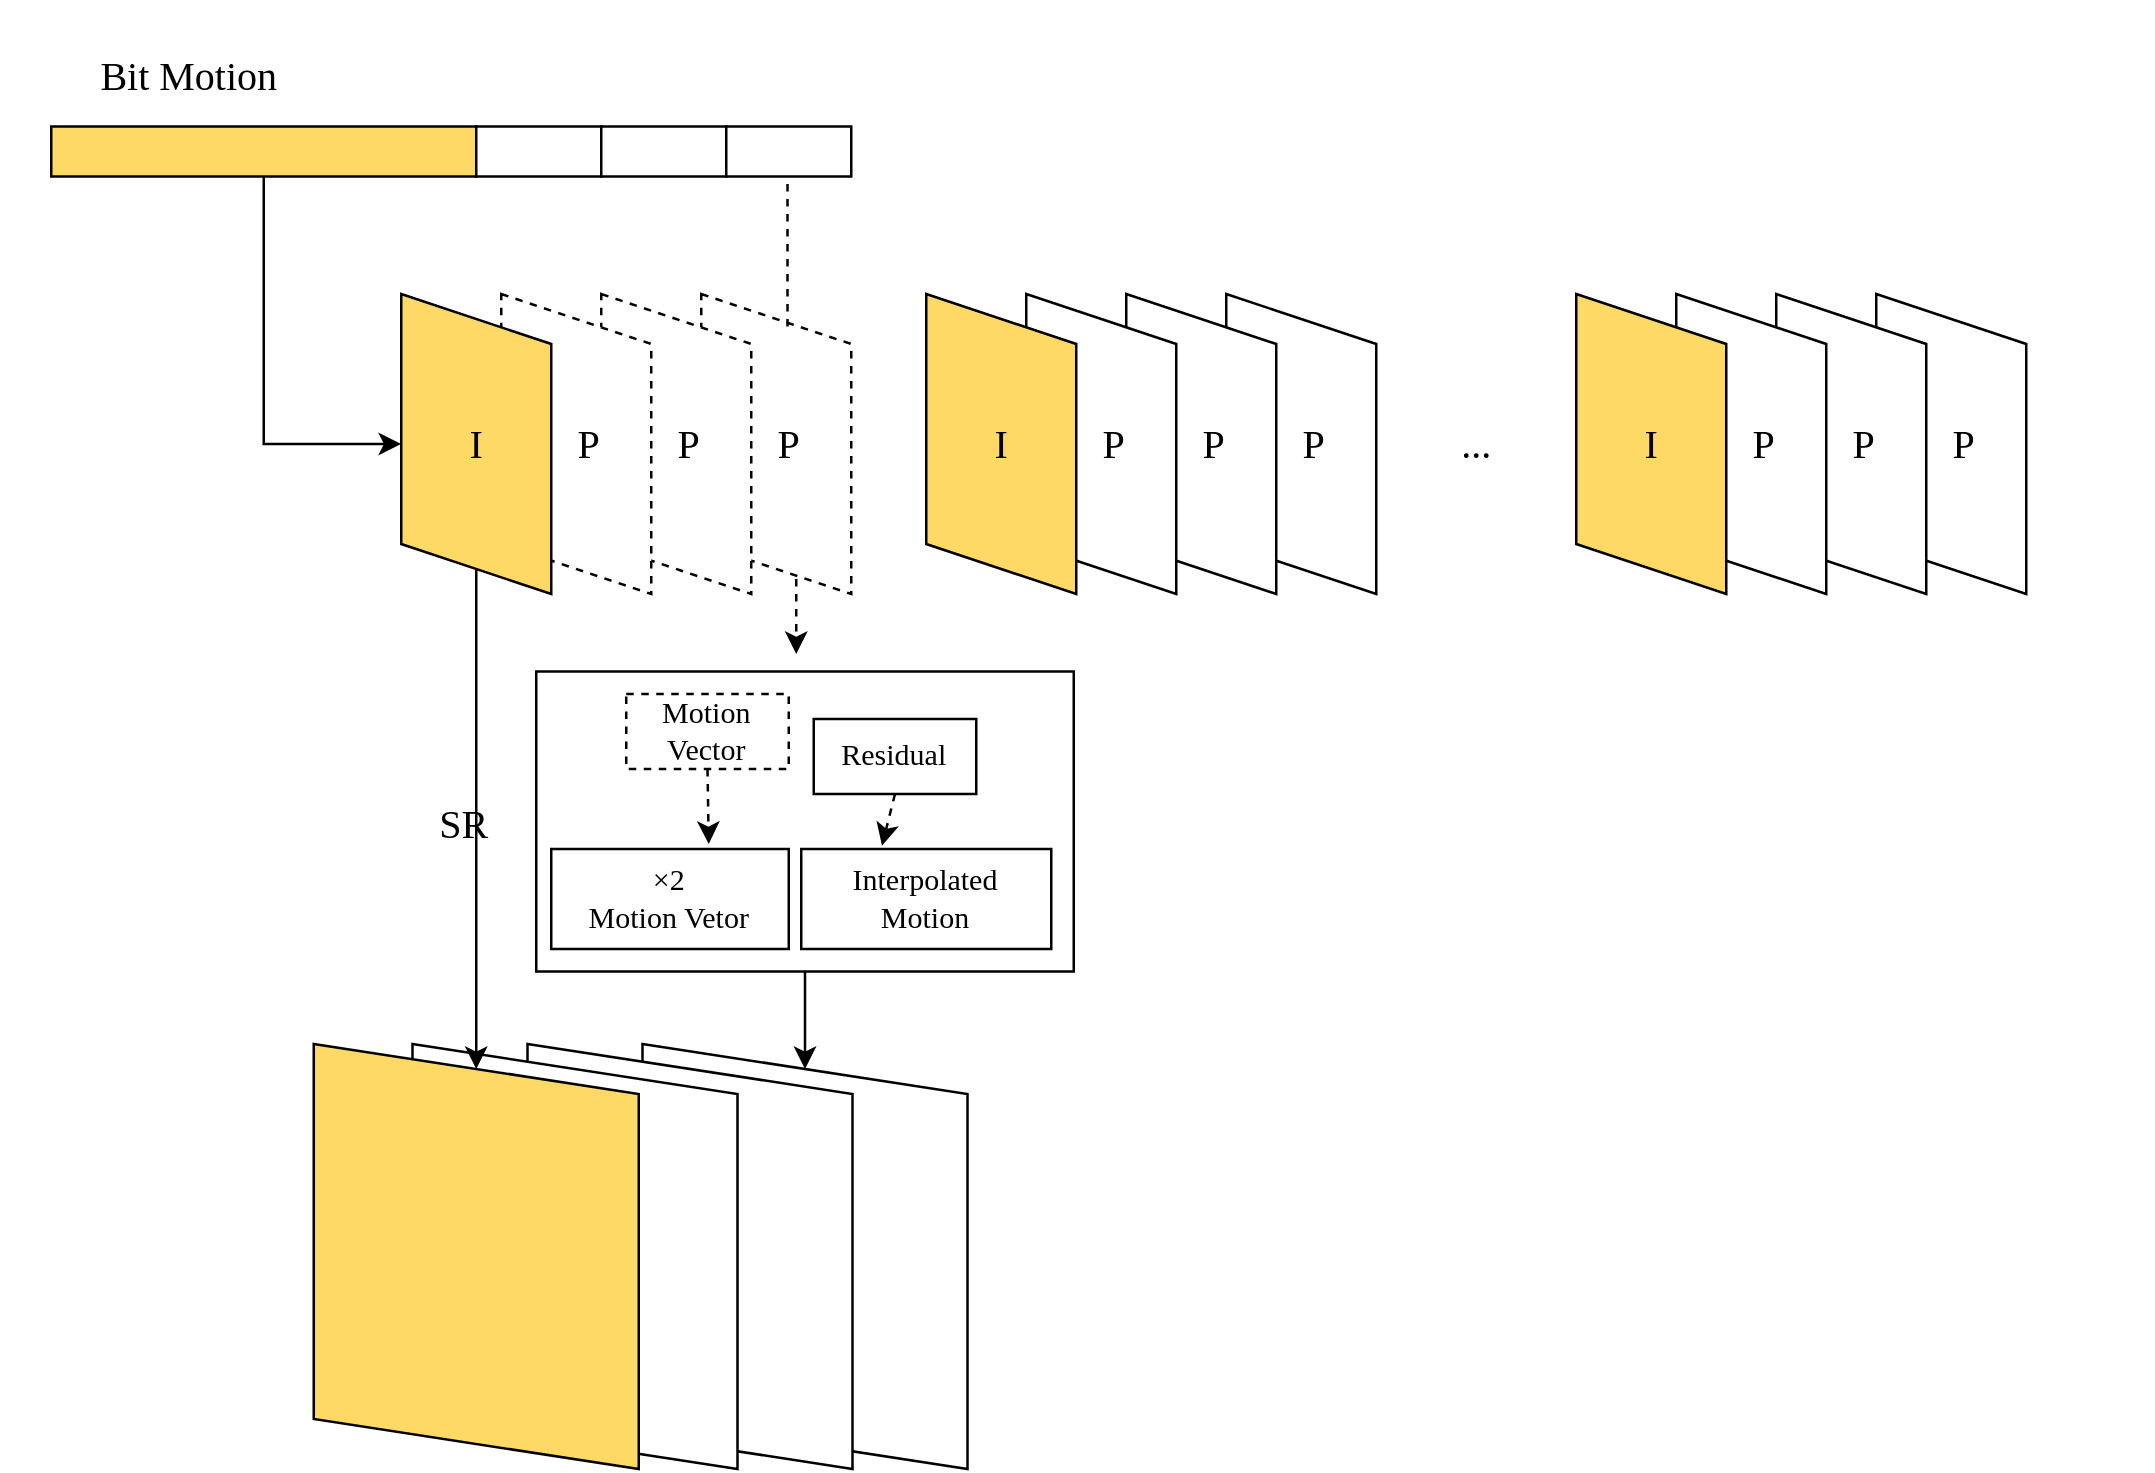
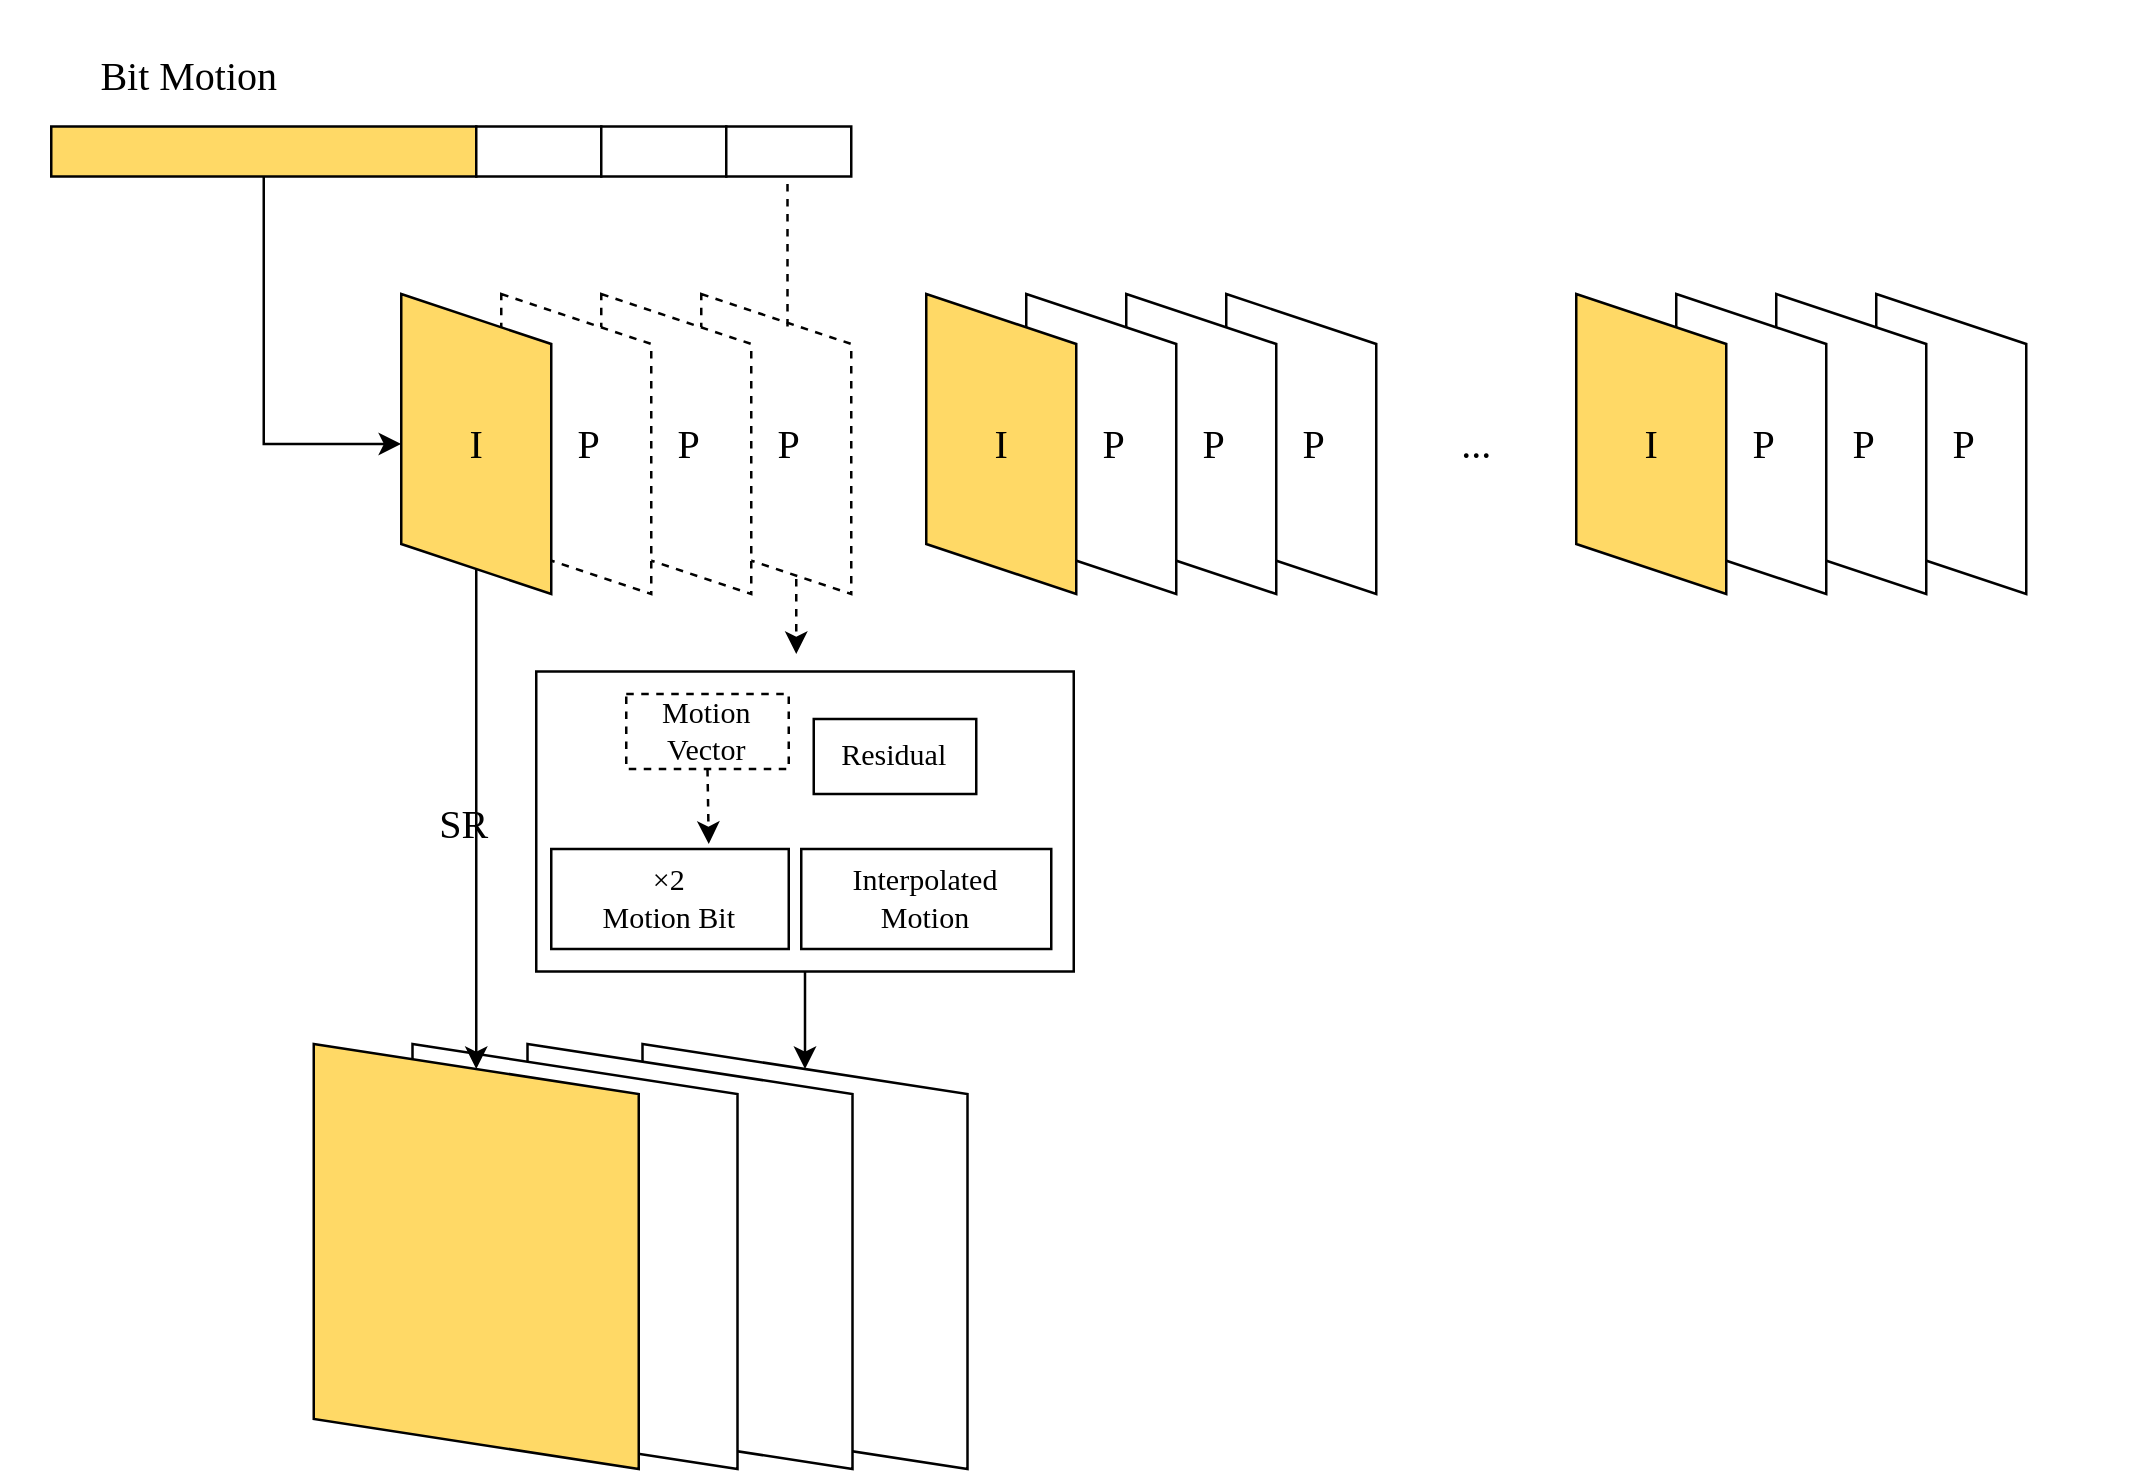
(891, 811) -> none
(670, 899) -> (670, 899)
